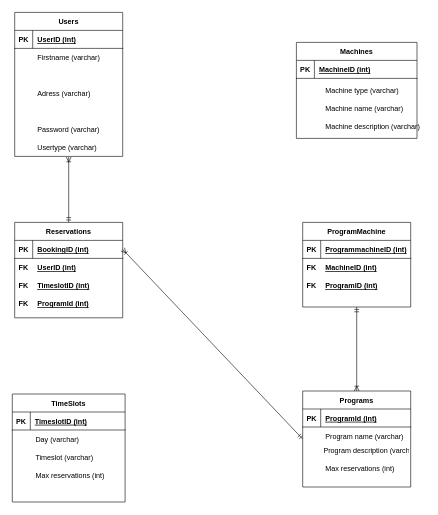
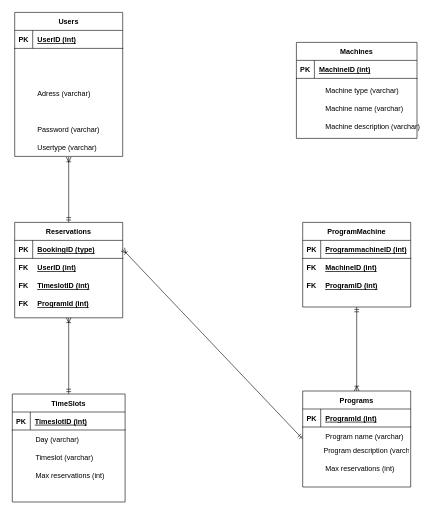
(78, 57) -> none
(66, 250) -> (69, 250)
none -> (69, 357)
